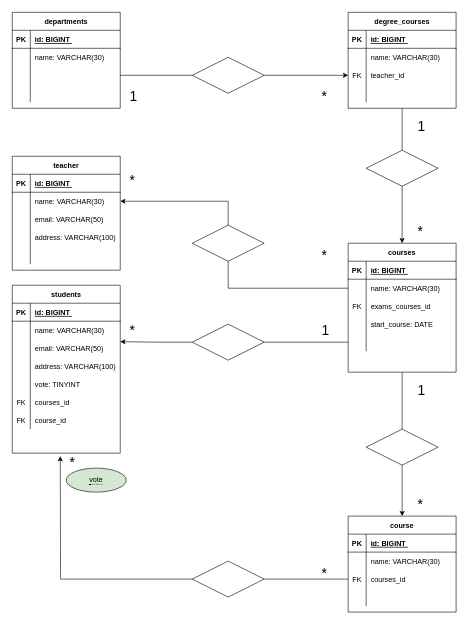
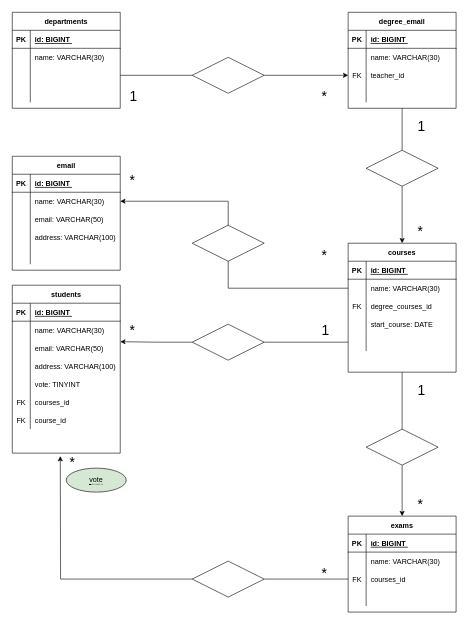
(402, 22) -> (402, 22)
(66, 166) -> (66, 166)
(402, 307) -> (404, 307)
(402, 526) -> (402, 526)
